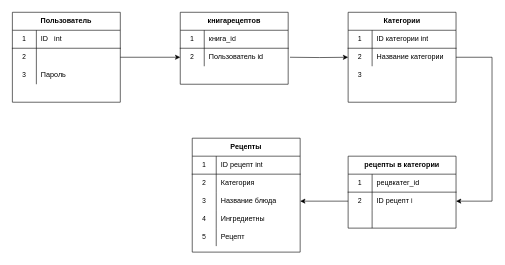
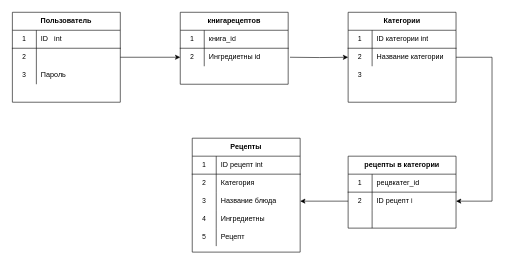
(237, 57) -> (235, 57)
